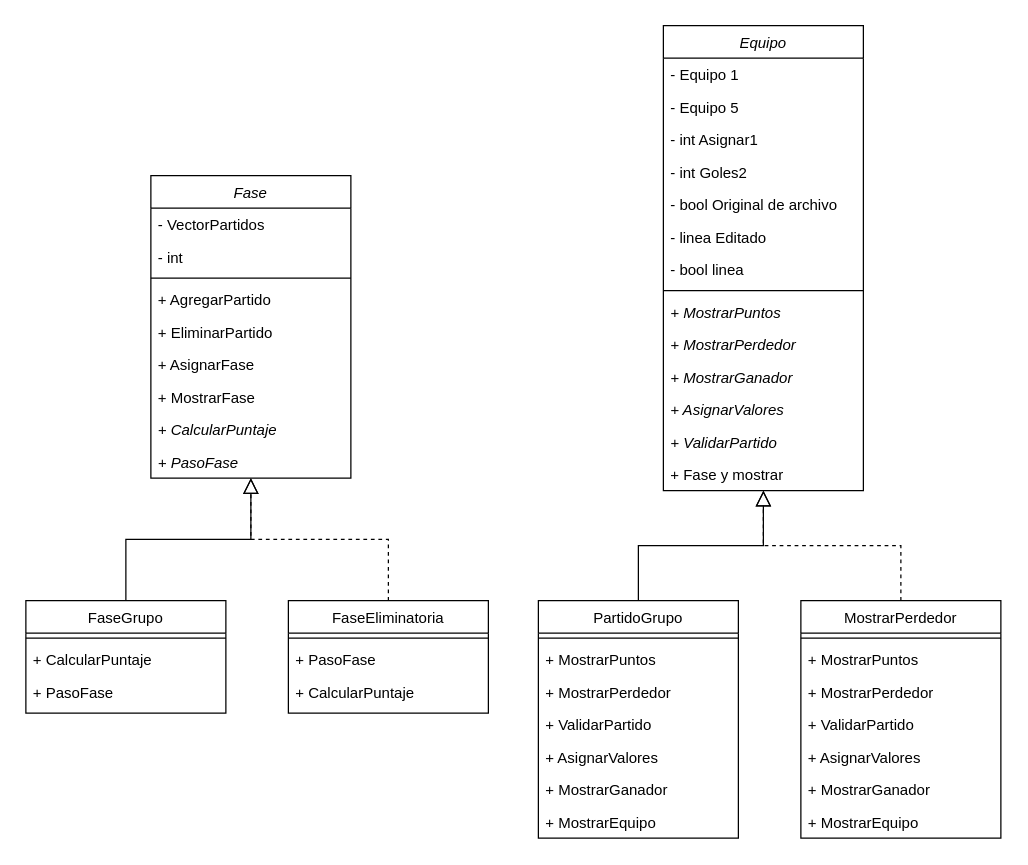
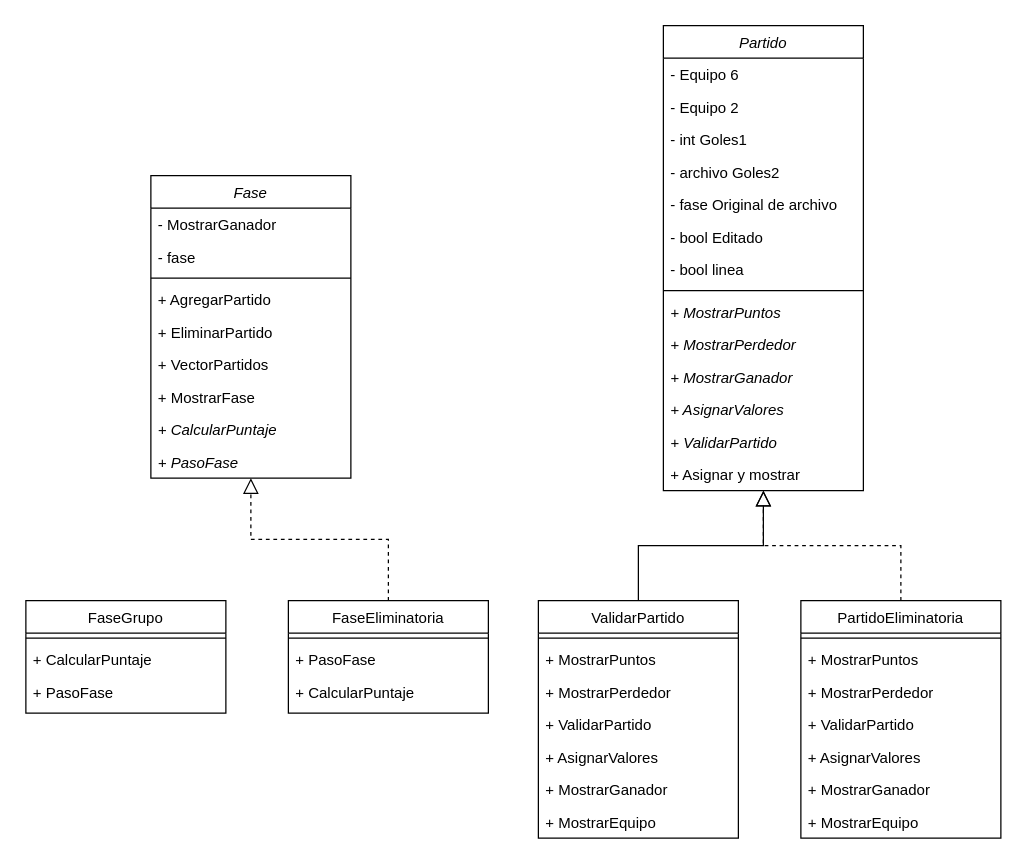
(763, 43) -> (763, 43)
(706, 75) -> (706, 75)
(706, 108) -> (706, 108)
(721, 140) -> (713, 140)
(713, 173) -> (729, 173)
(762, 205) -> (764, 205)
(221, 225) -> (223, 225)
(723, 238) -> (721, 238)
(175, 258) -> (181, 258)
(208, 365) -> (221, 365)
(731, 475) -> (742, 475)
(156, 539) -> none
(638, 618) -> (638, 618)
(900, 618) -> (900, 618)
